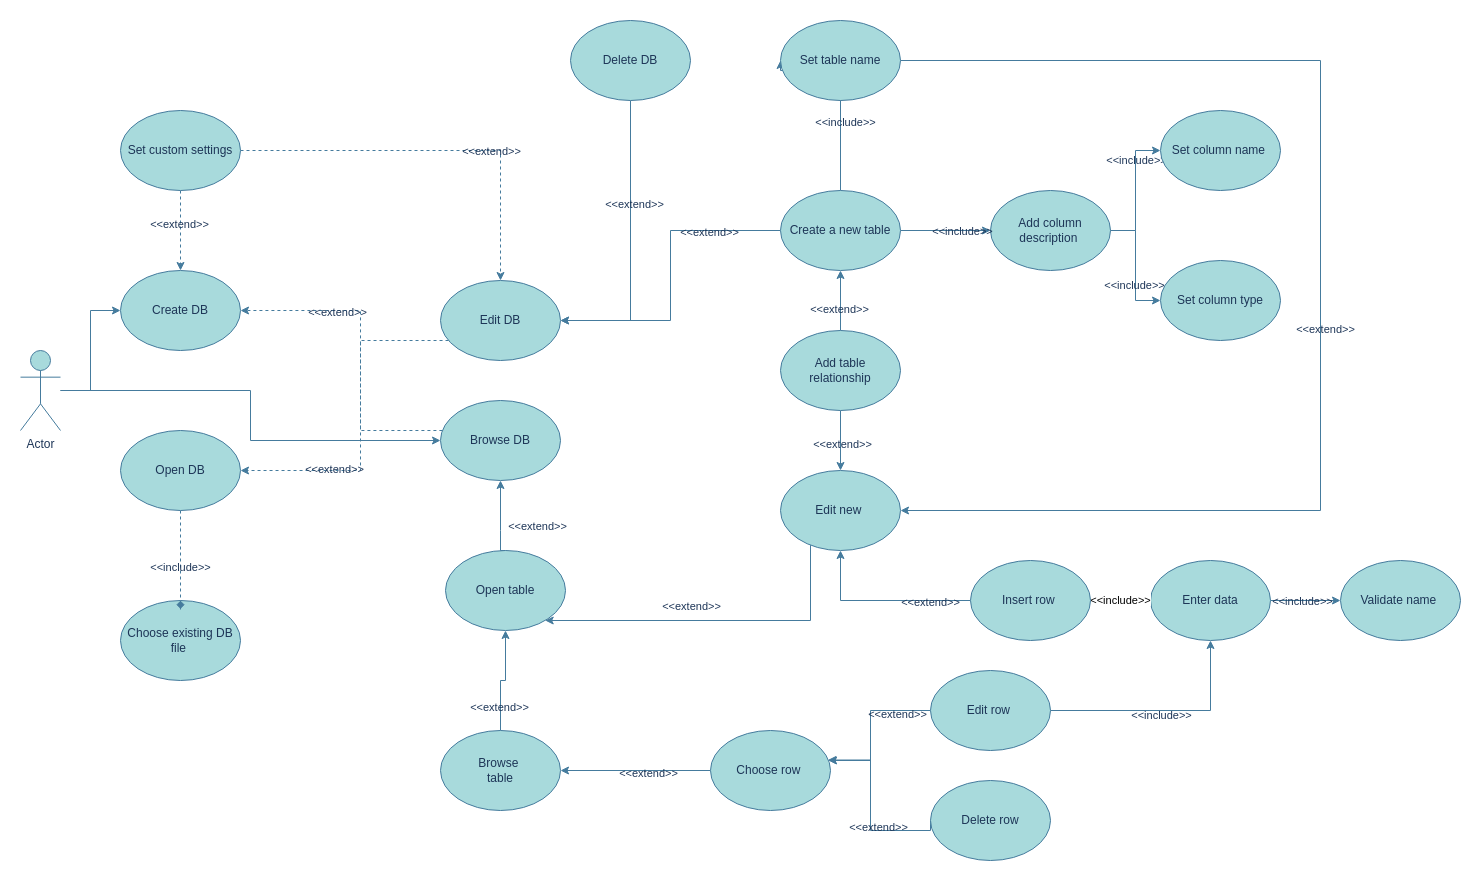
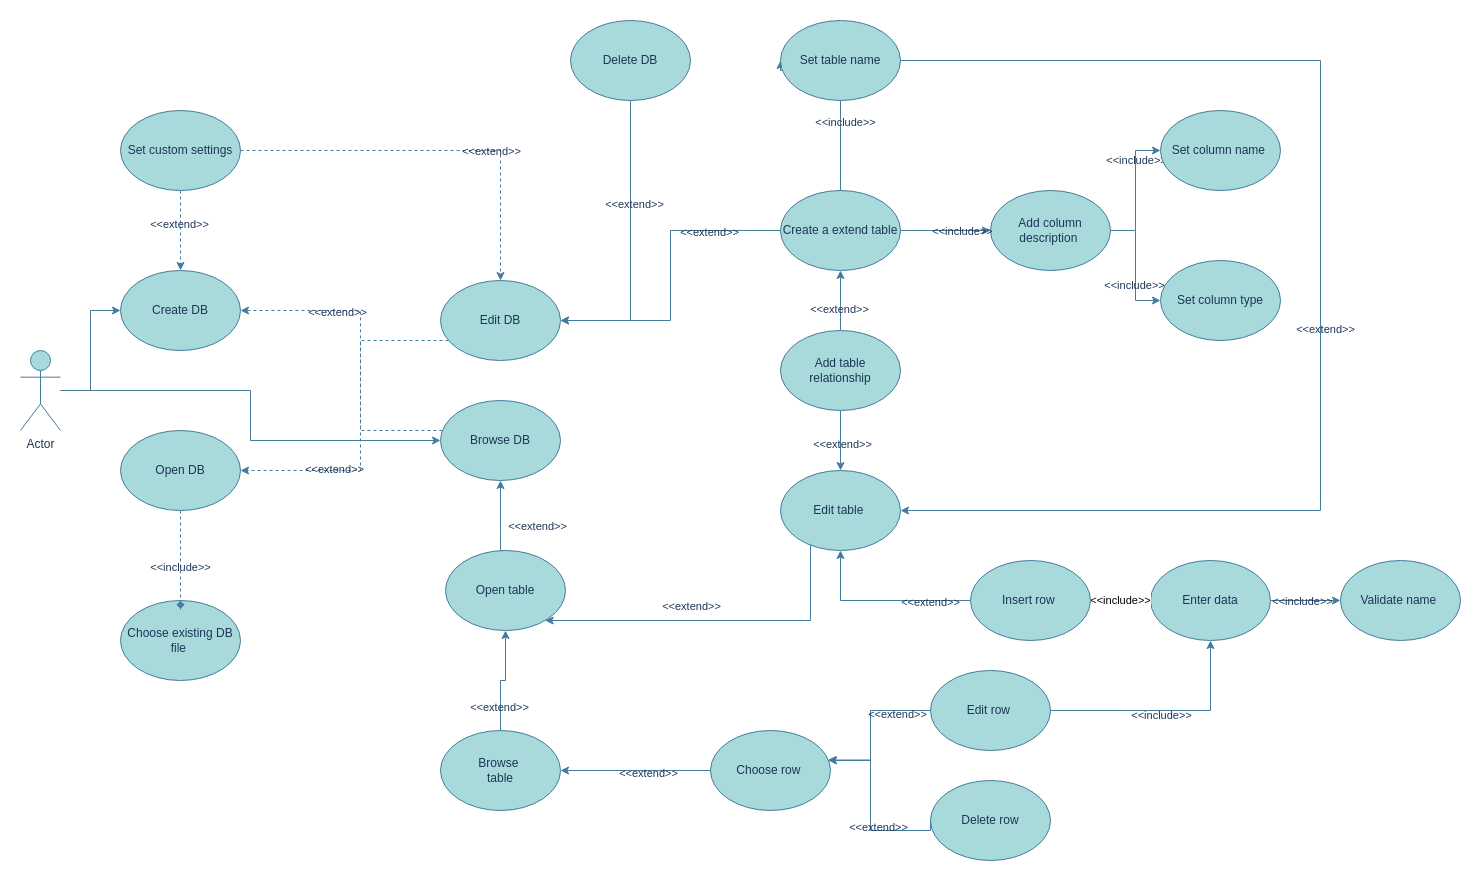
(841, 231) -> (841, 231)
(841, 511) -> (841, 511)
